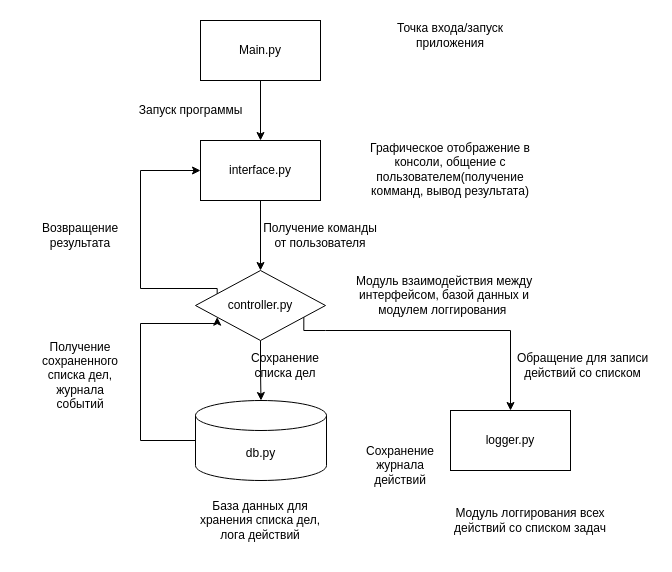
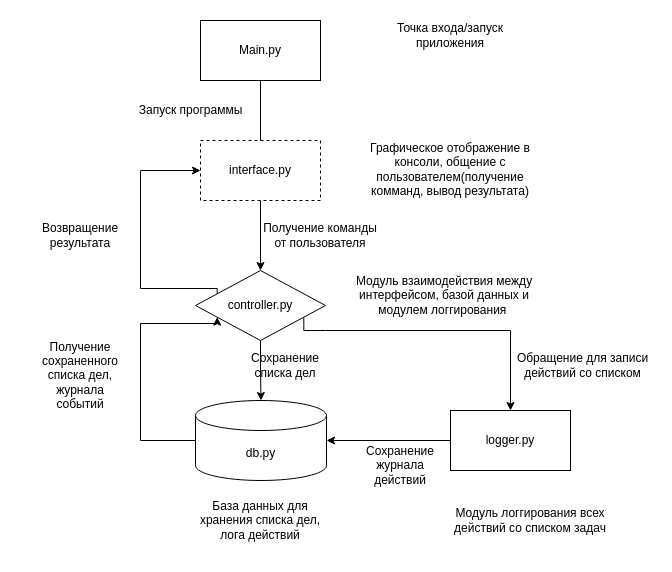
(261, 132) -> (261, 136)
(261, 171) -> (261, 171)
none -> (392, 441)
